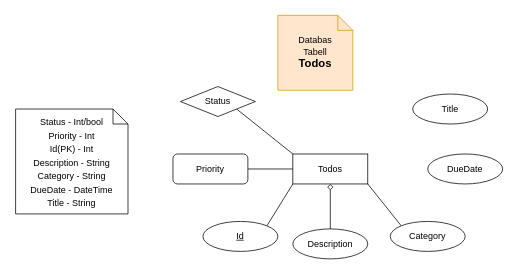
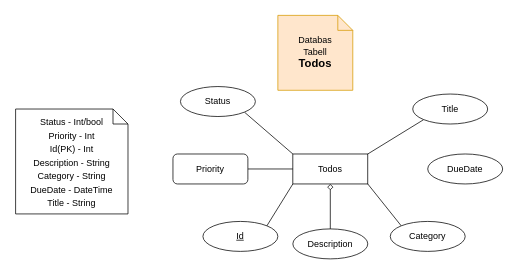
(218, 102) -> (218, 102)
none -> (396, 137)
